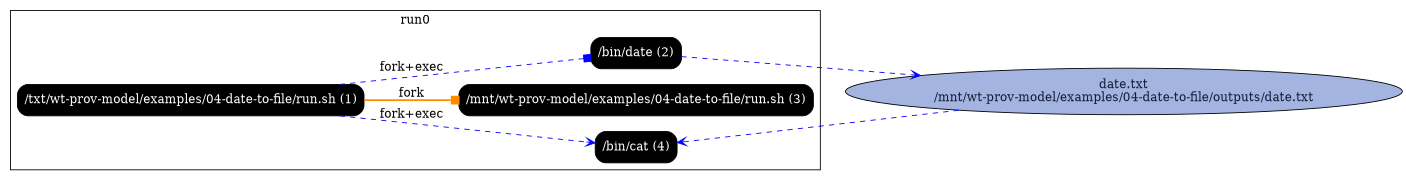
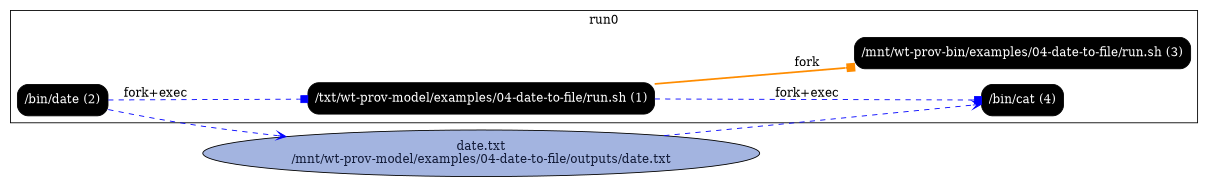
(461, 72) -> (203, 100)
(636, 100) -> (1023, 53)
(463, 129) -> (814, 99)
